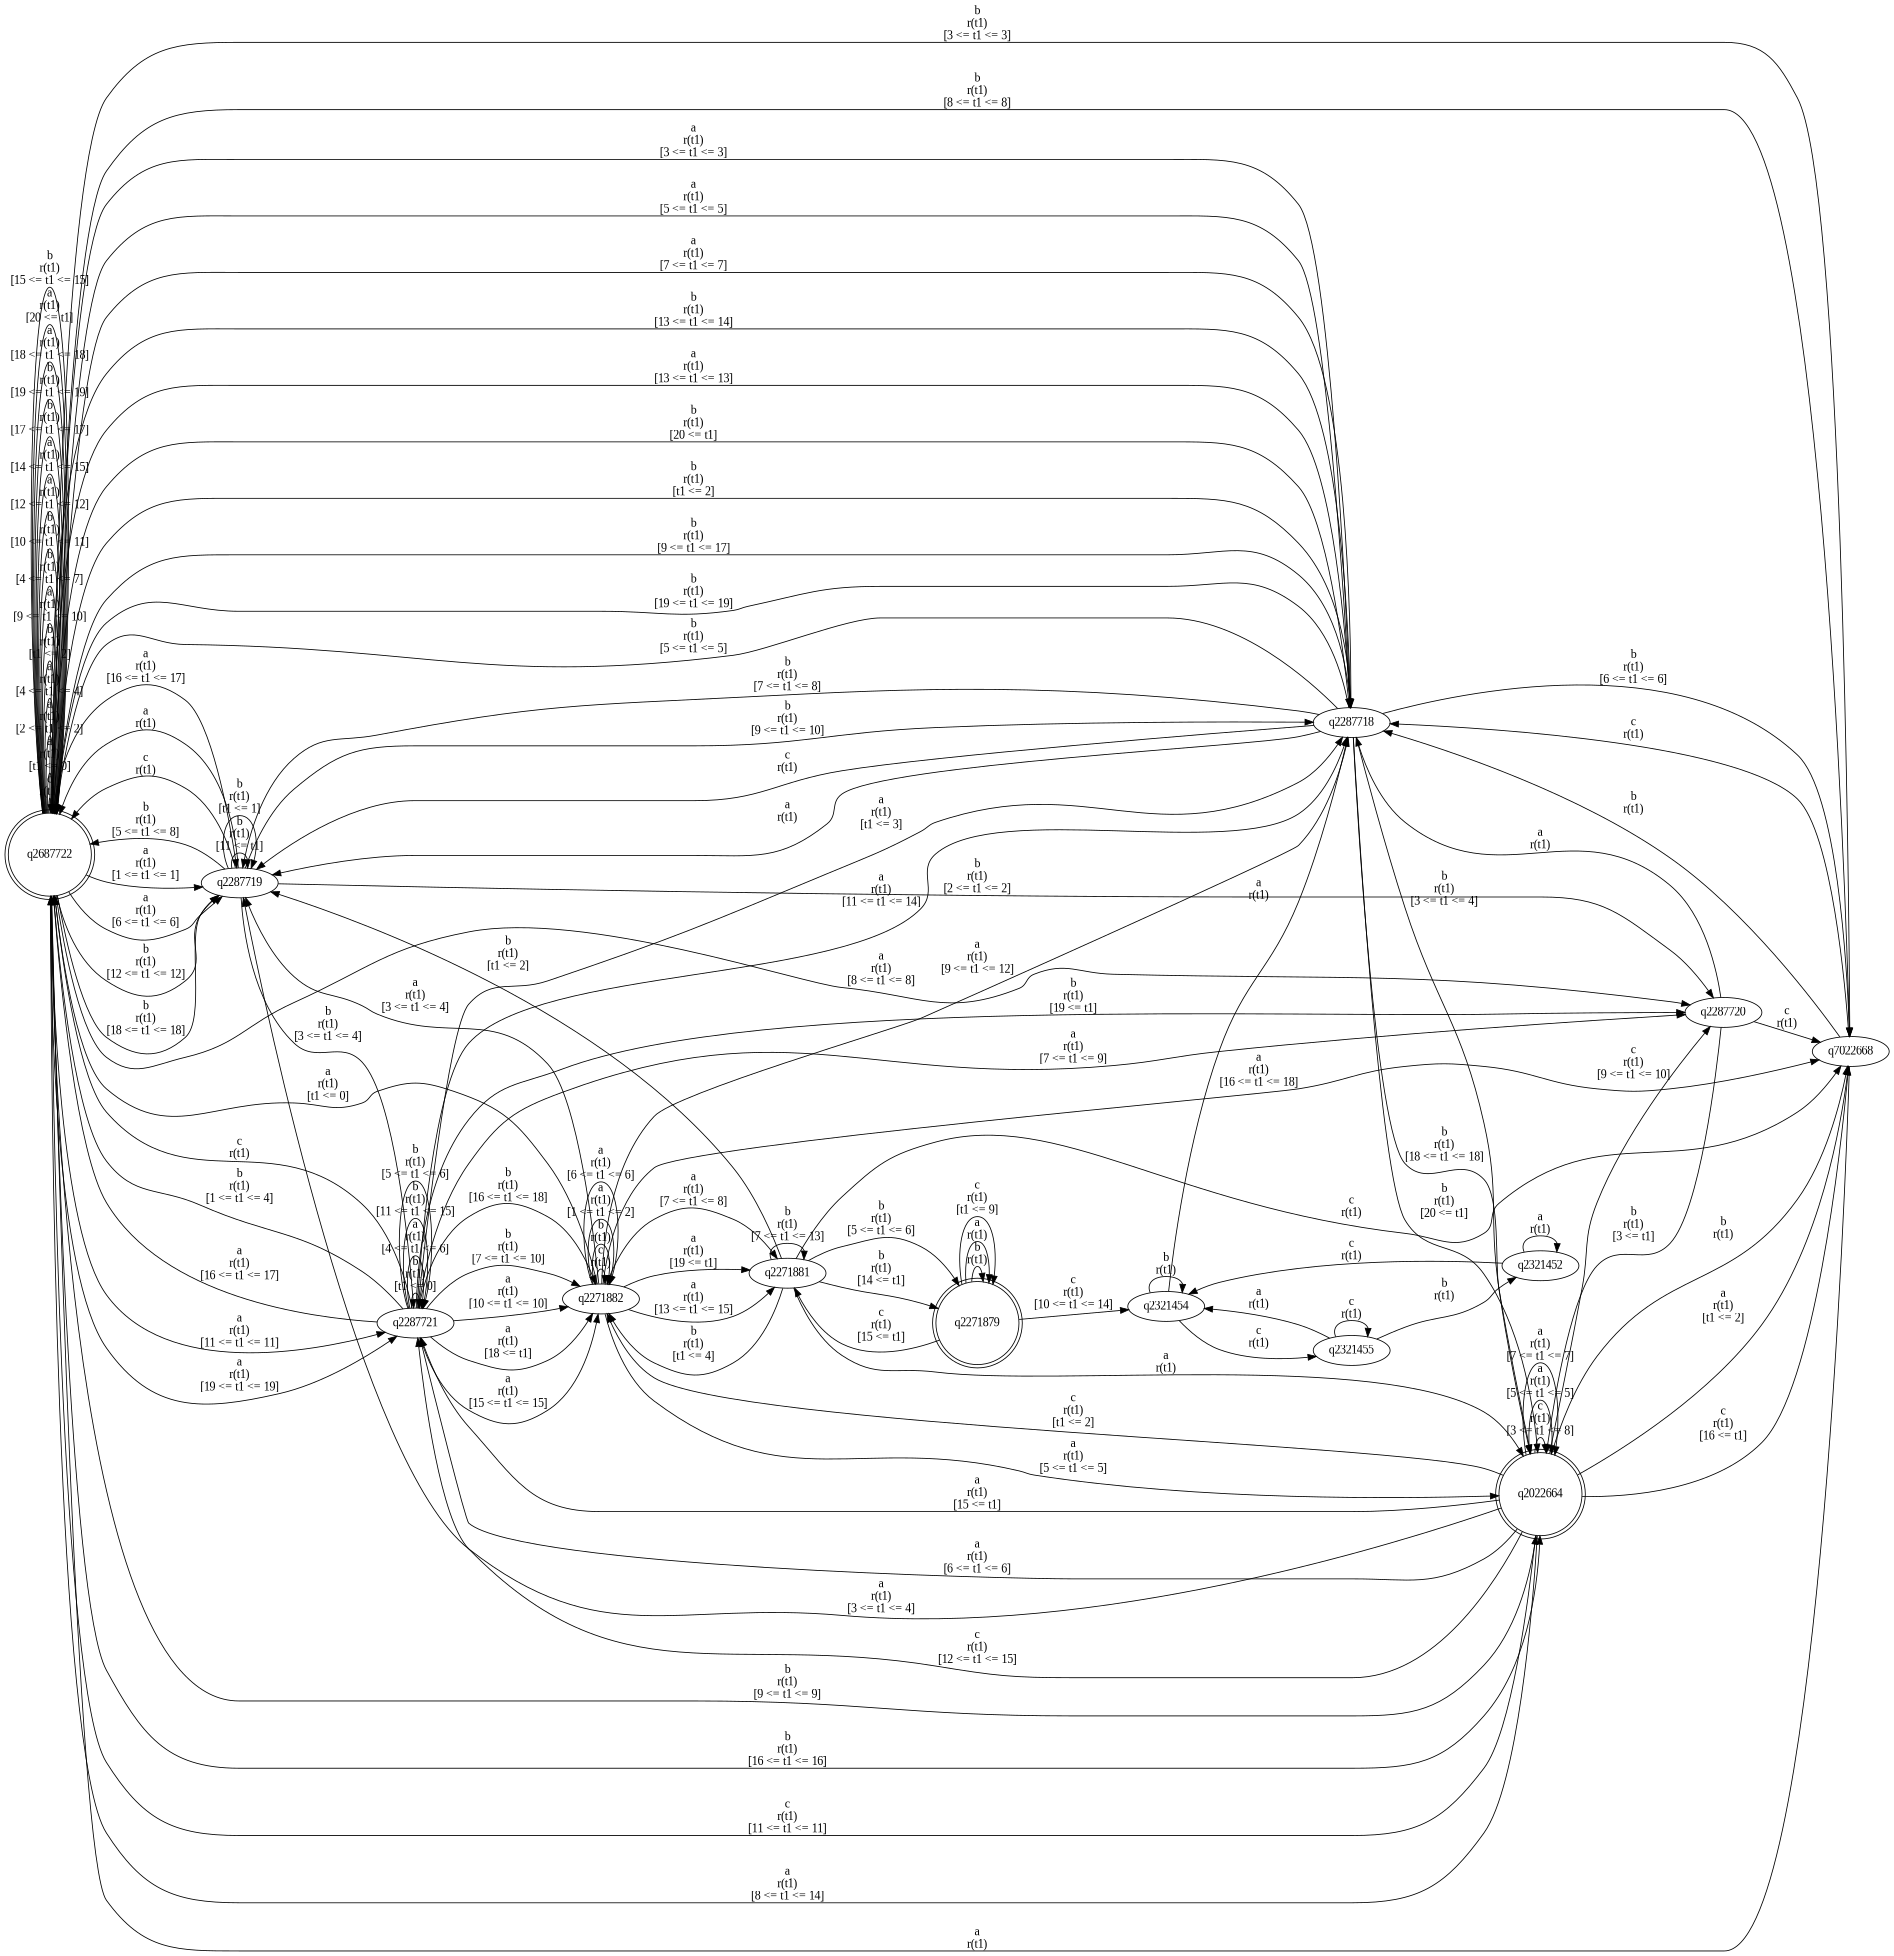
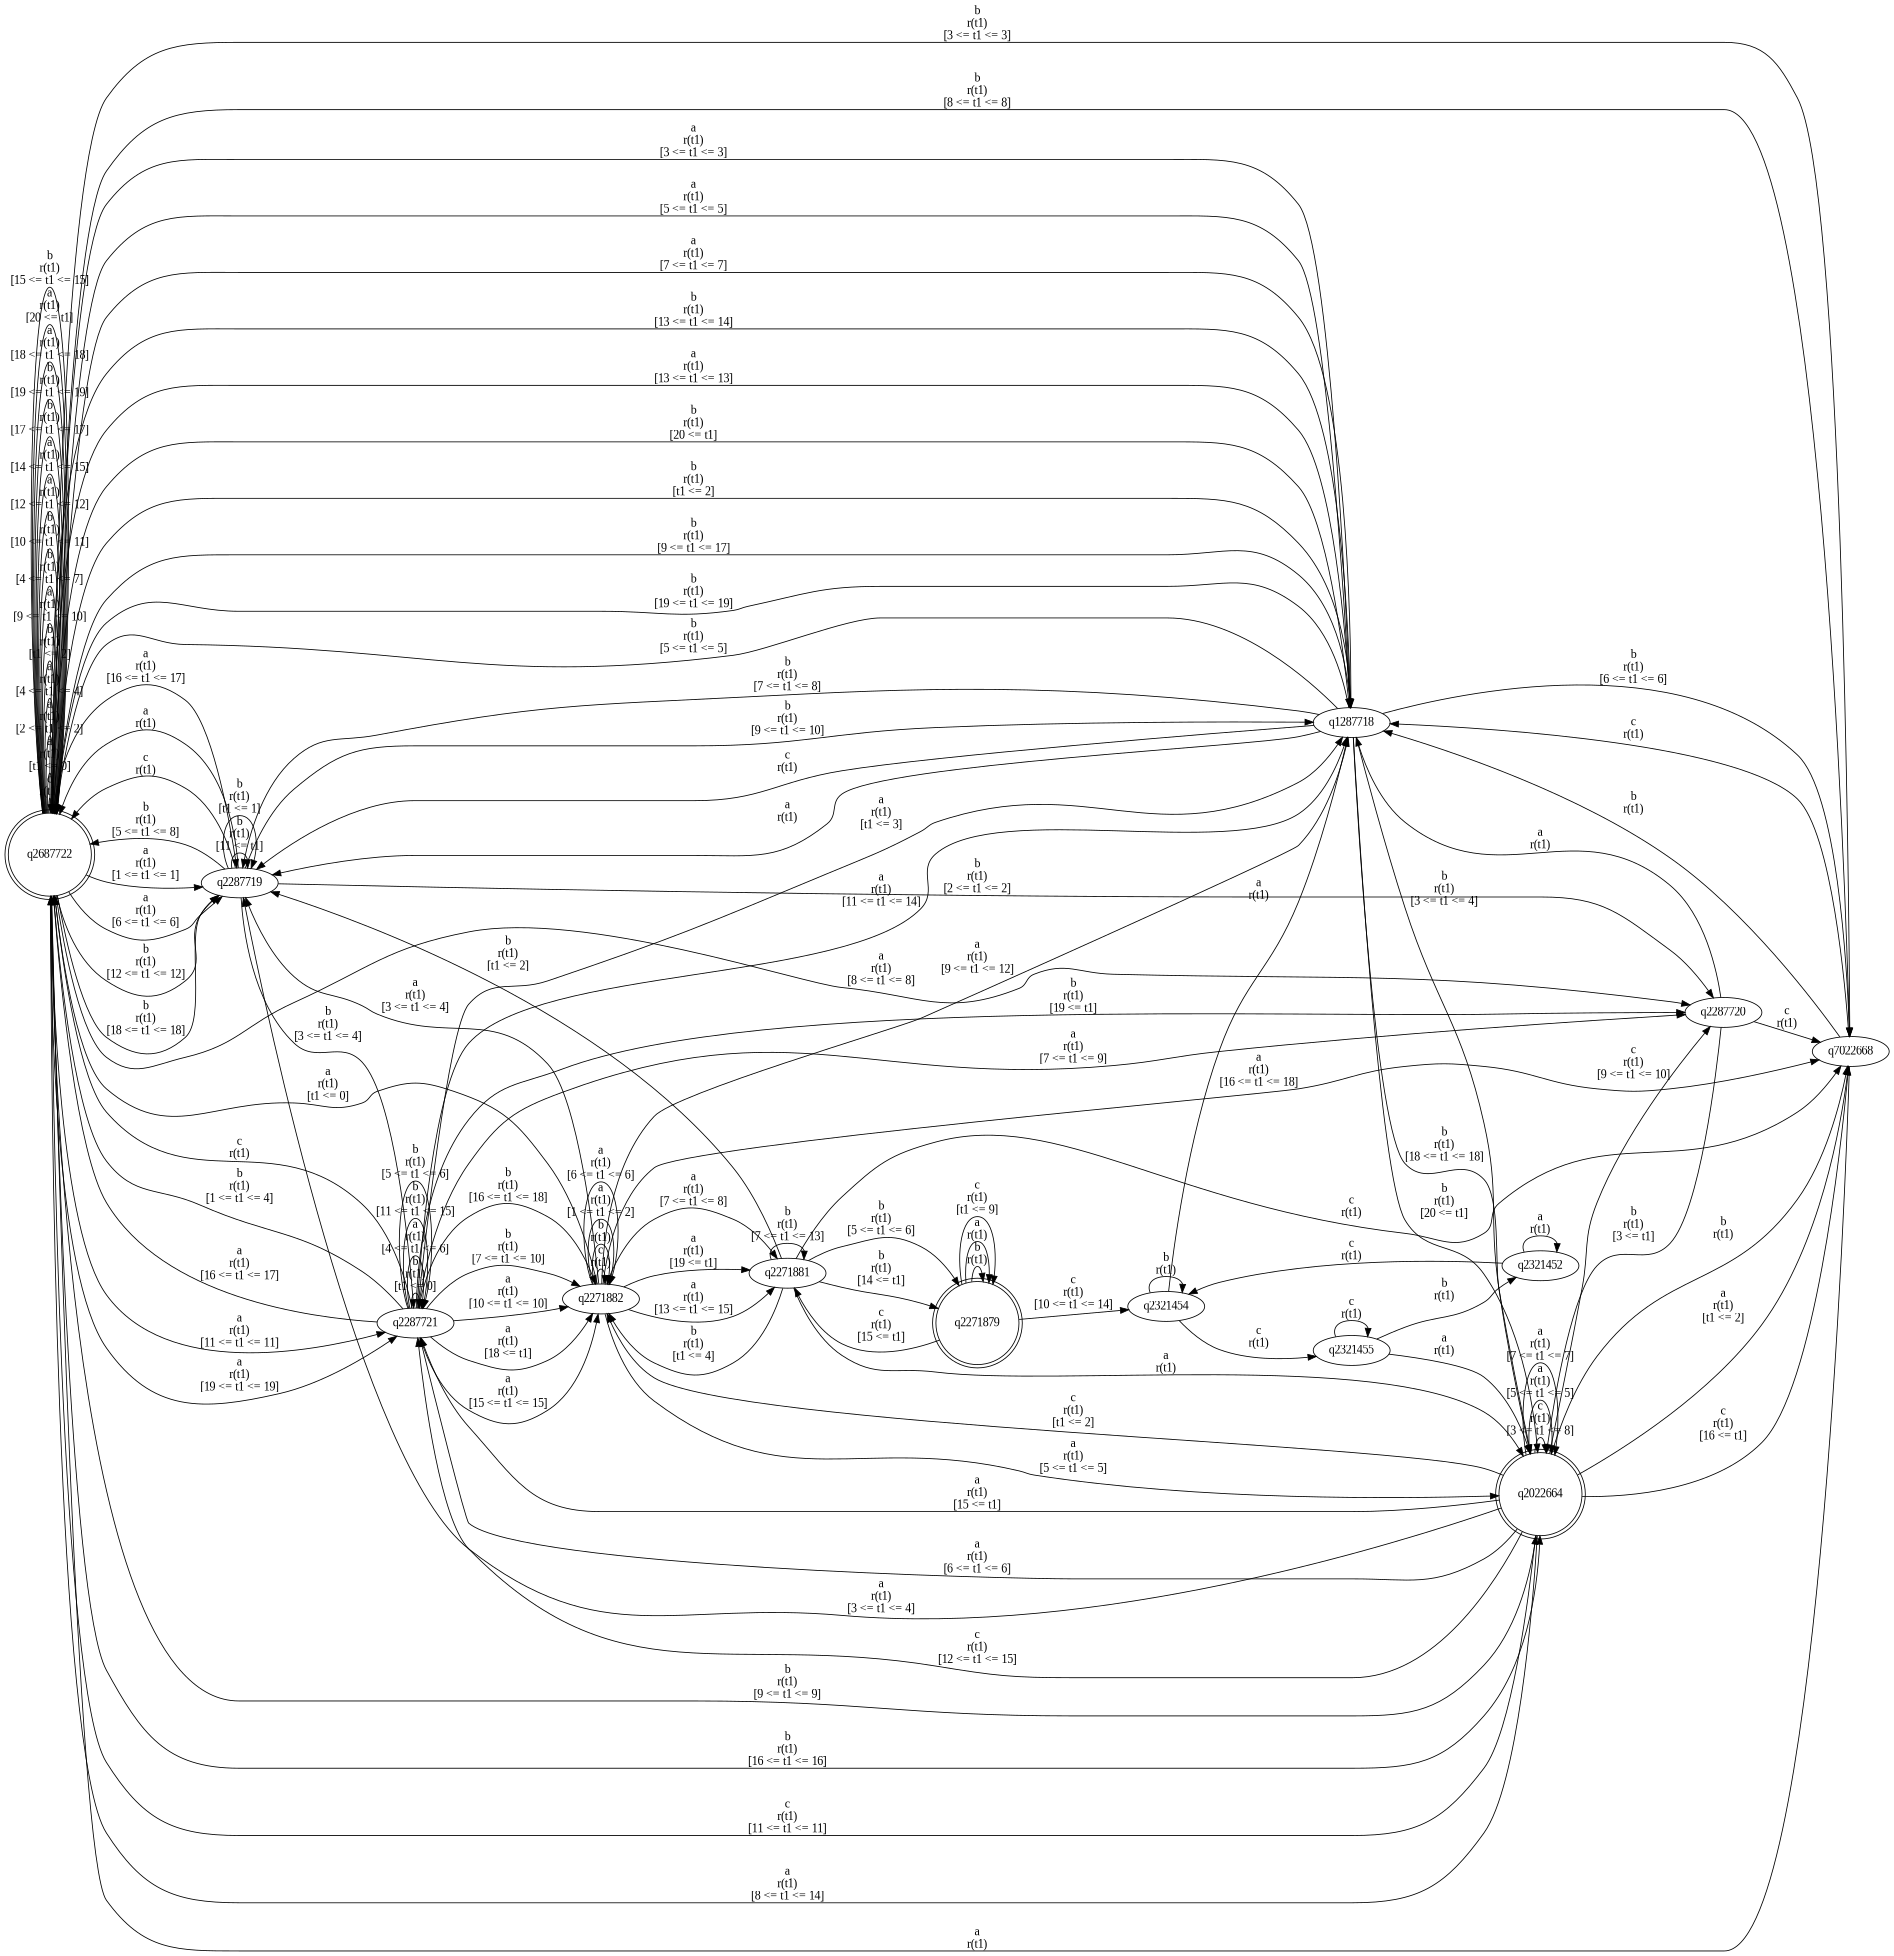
(1352, 723) -> (1352, 723)
(1273, 1318) -> (1477, 1373)
